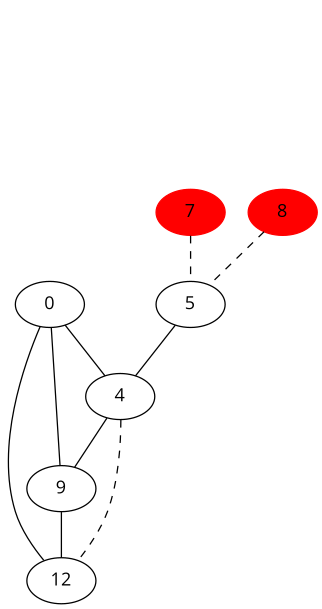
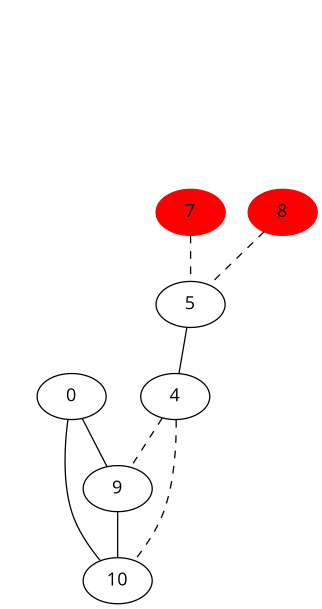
(85, 351) -> none
(91, 443) -> (146, 443)
(61, 581) -> (118, 581)
